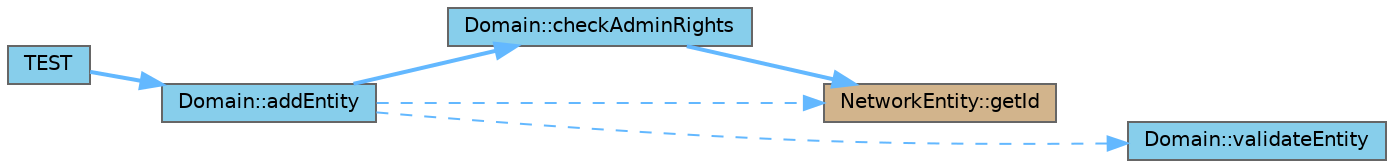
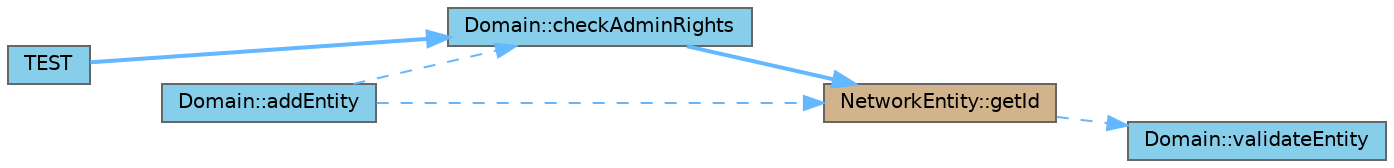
(425, 67) -> (425, 67)
(116, 76) -> (259, 51)
(742, 137) -> (1082, 120)
